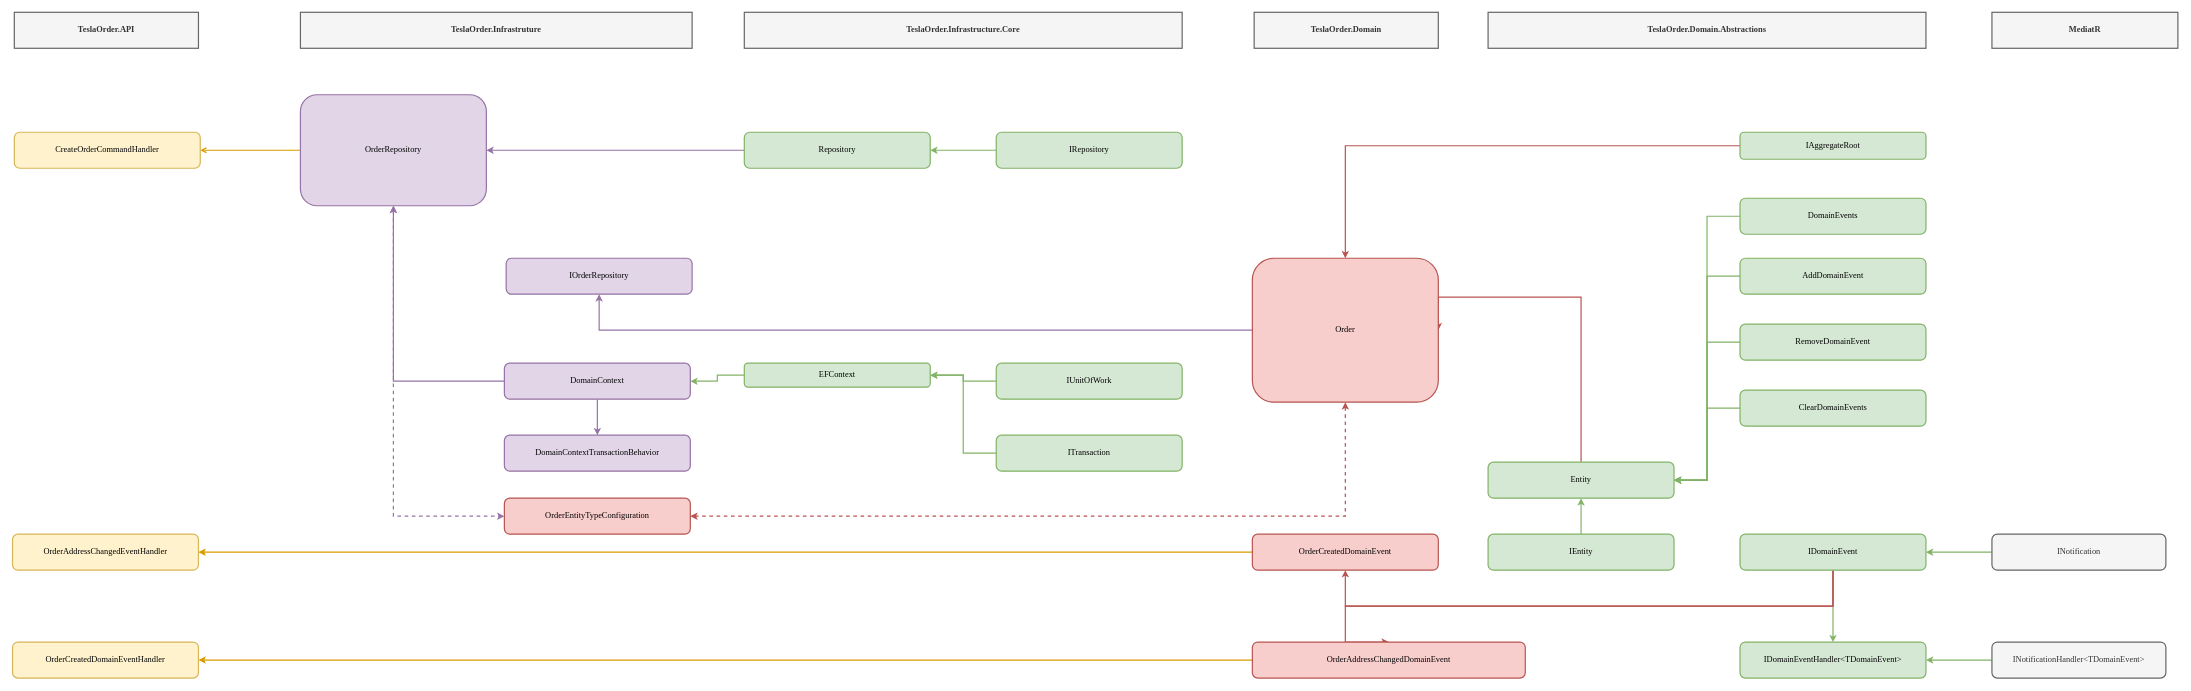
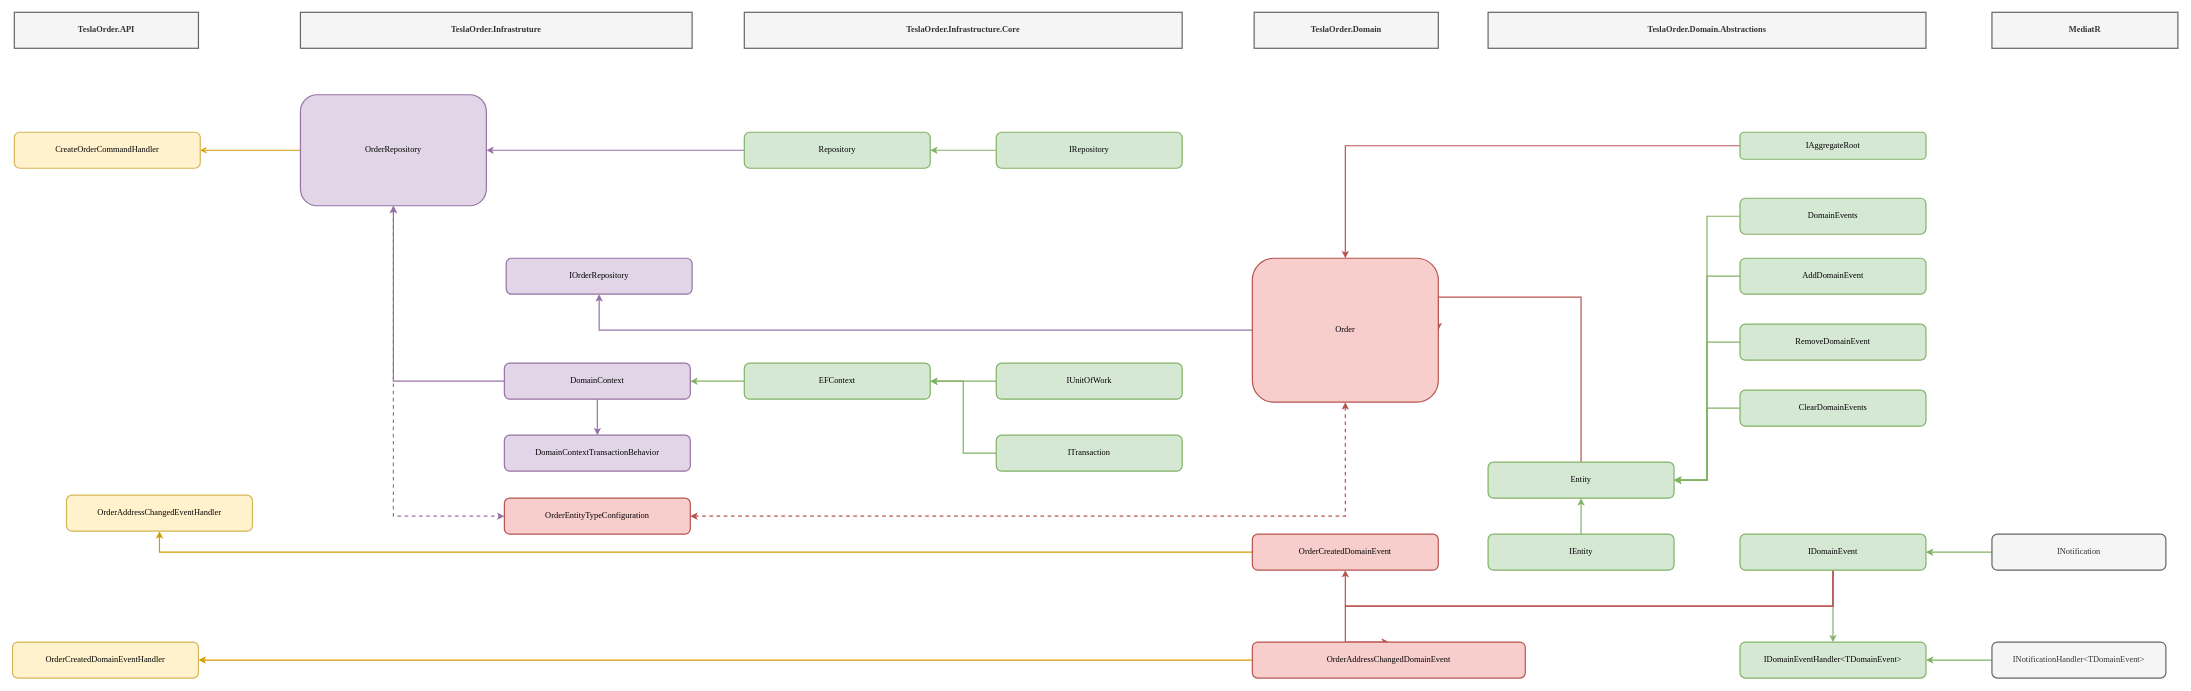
(837, 375) -> (837, 381)
(105, 552) -> (159, 513)
